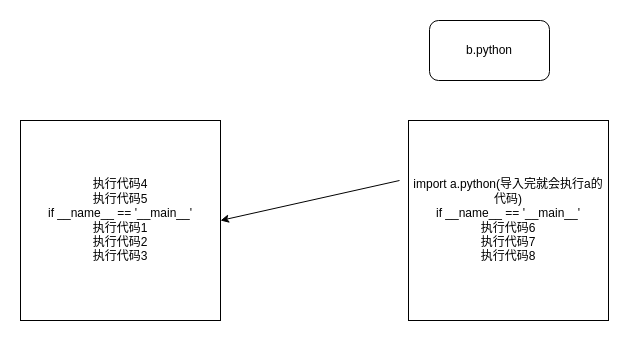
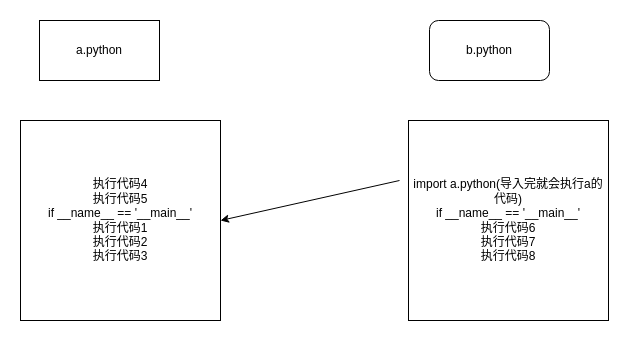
none -> (100, 51)
